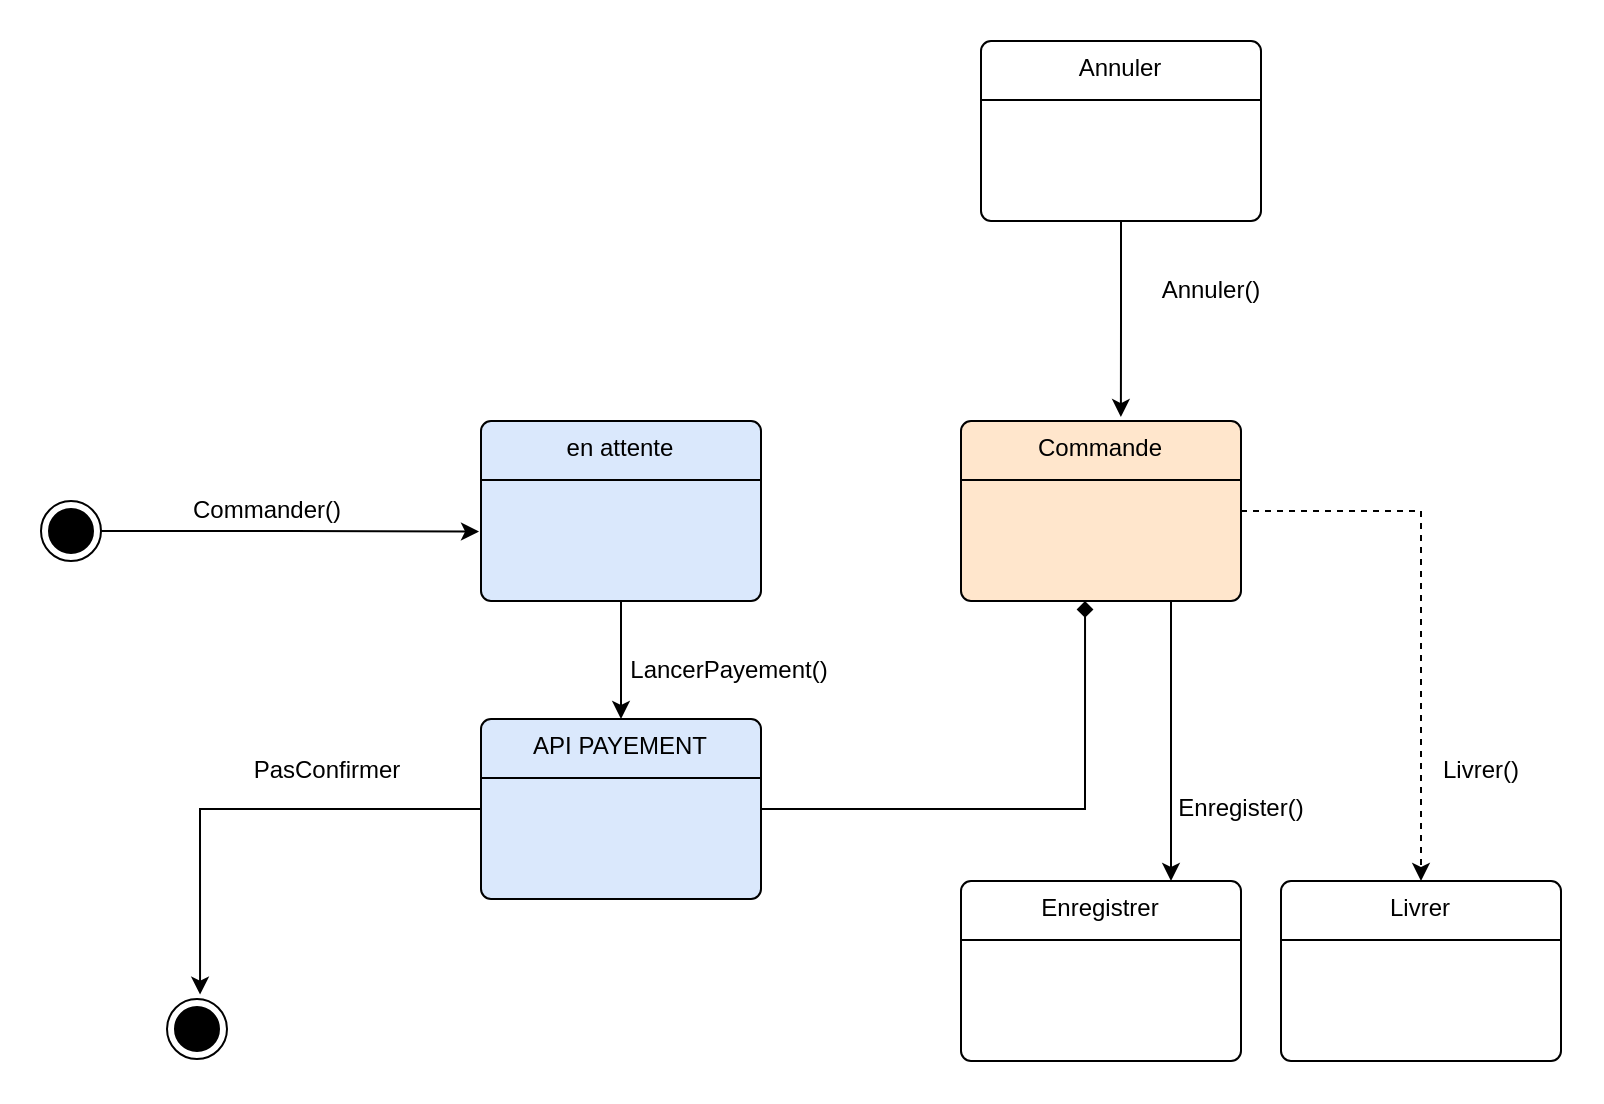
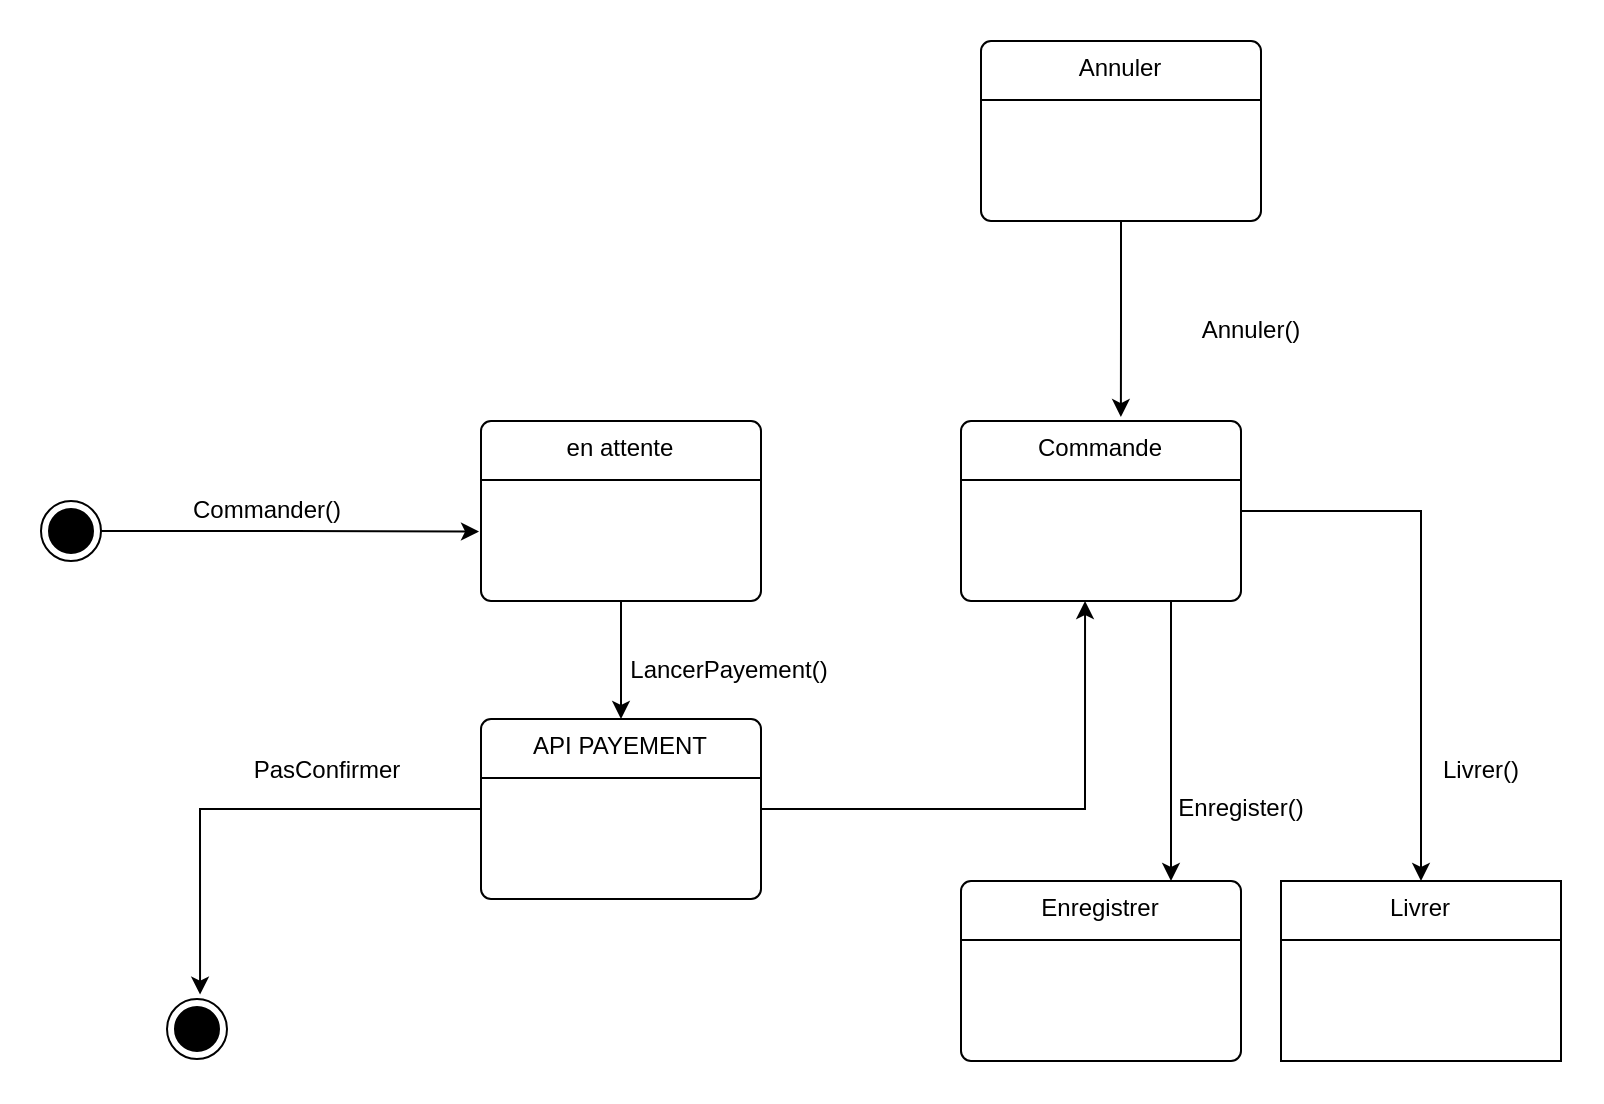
(1211, 291) -> (1251, 331)
(621, 511) -> (621, 511)
(1101, 511) -> (1101, 511)
(1421, 601) -> (1421, 601)
(1085, 617) -> (1085, 616)
(621, 809) -> (621, 809)
(1421, 971) -> (1421, 971)
